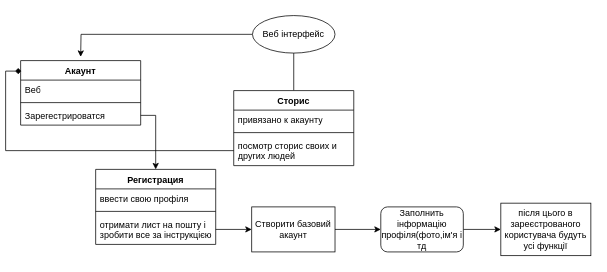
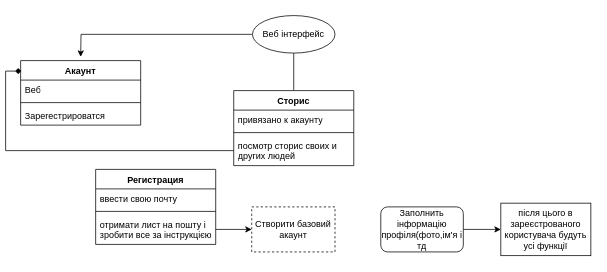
(156, 132) -> none
(146, 199) -> (141, 199)
(293, 229) -> (293, 229)
(355, 229) -> none
